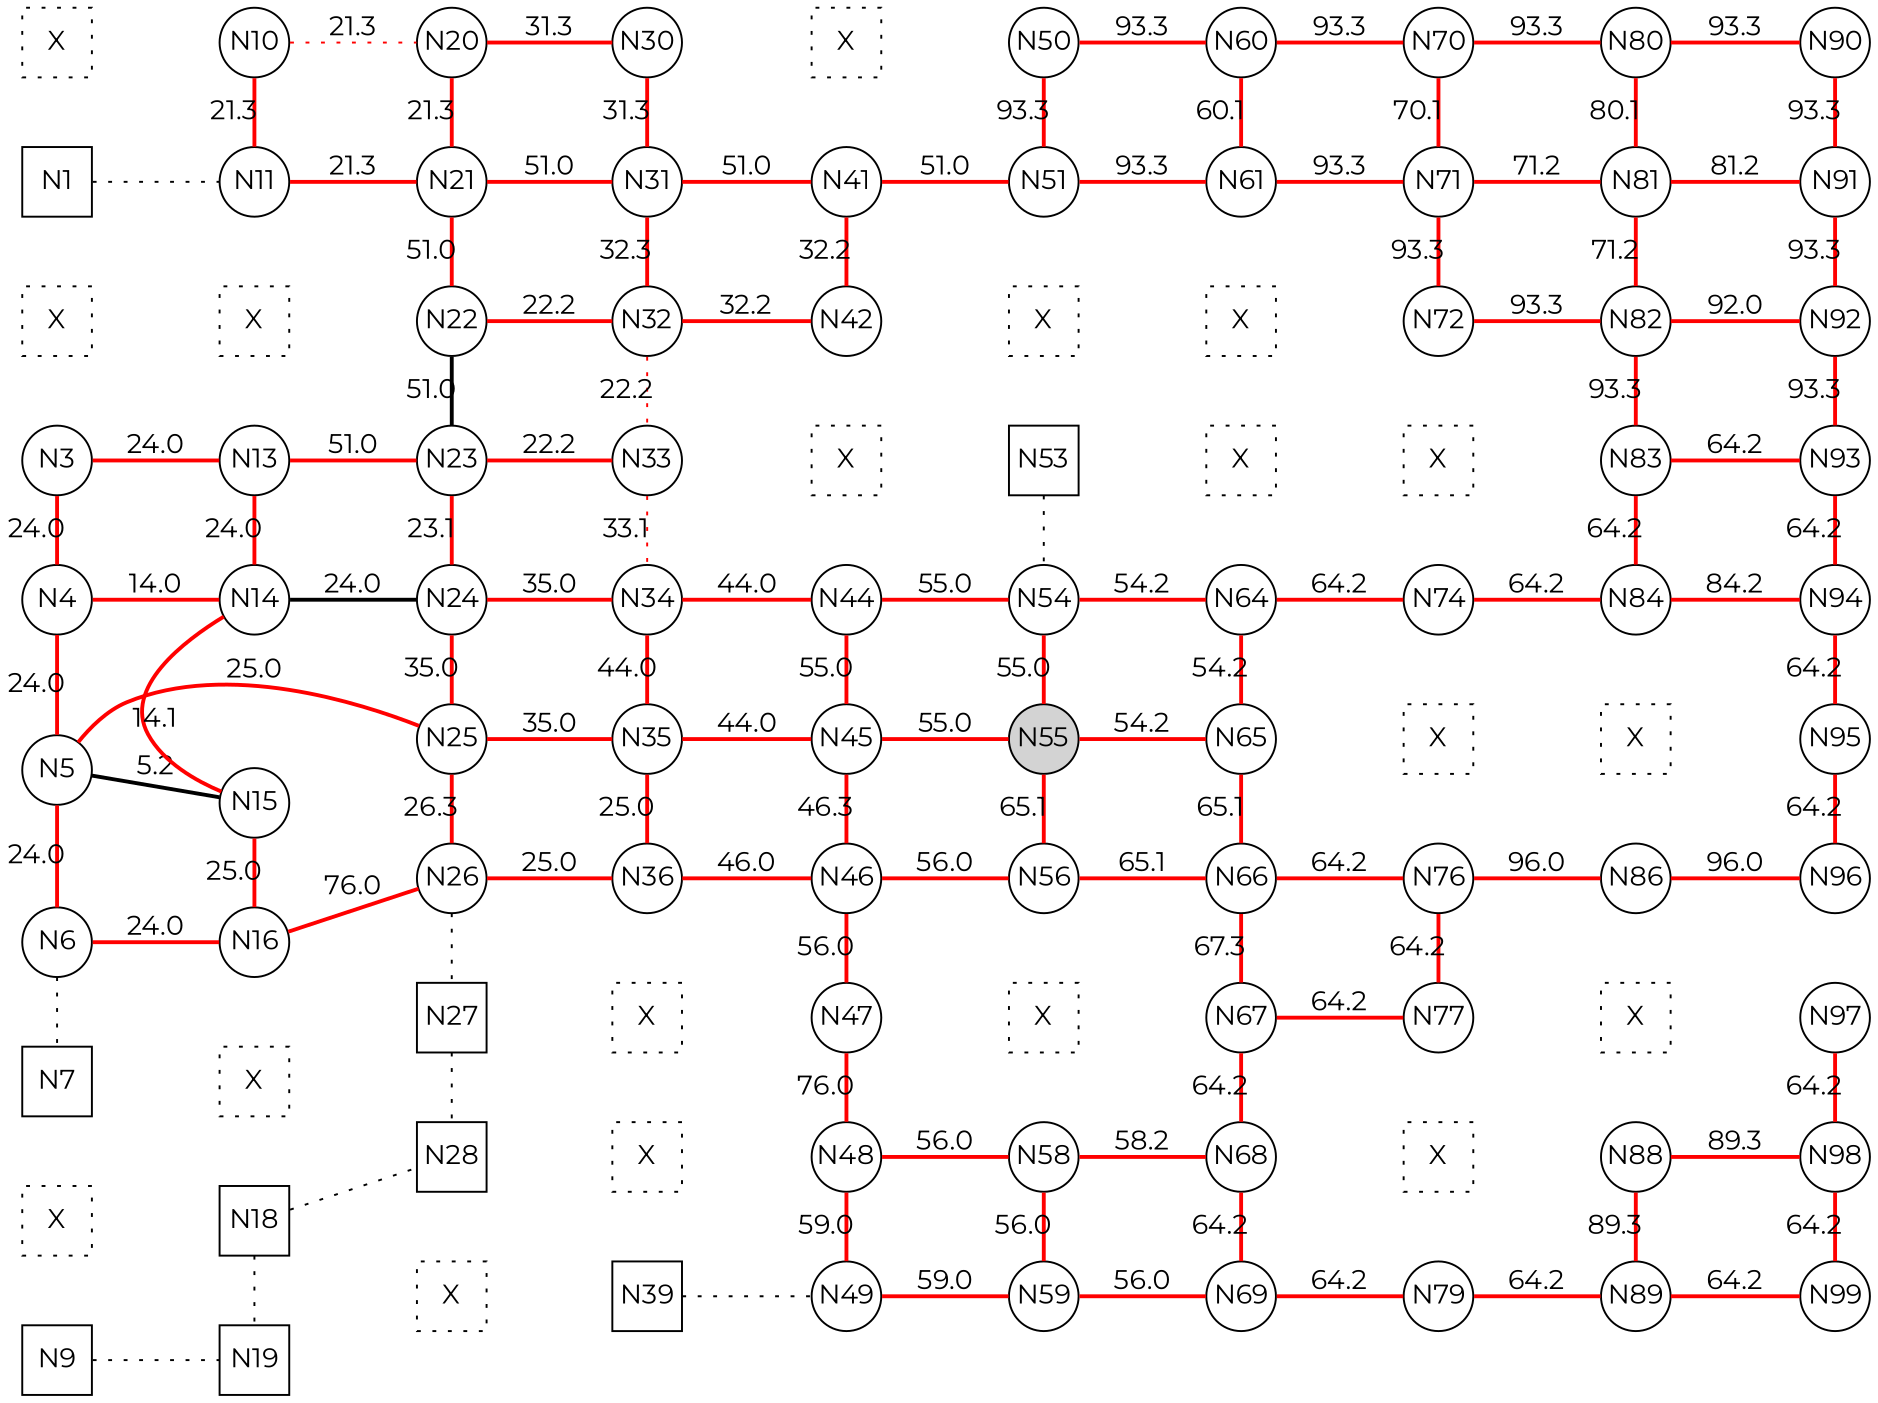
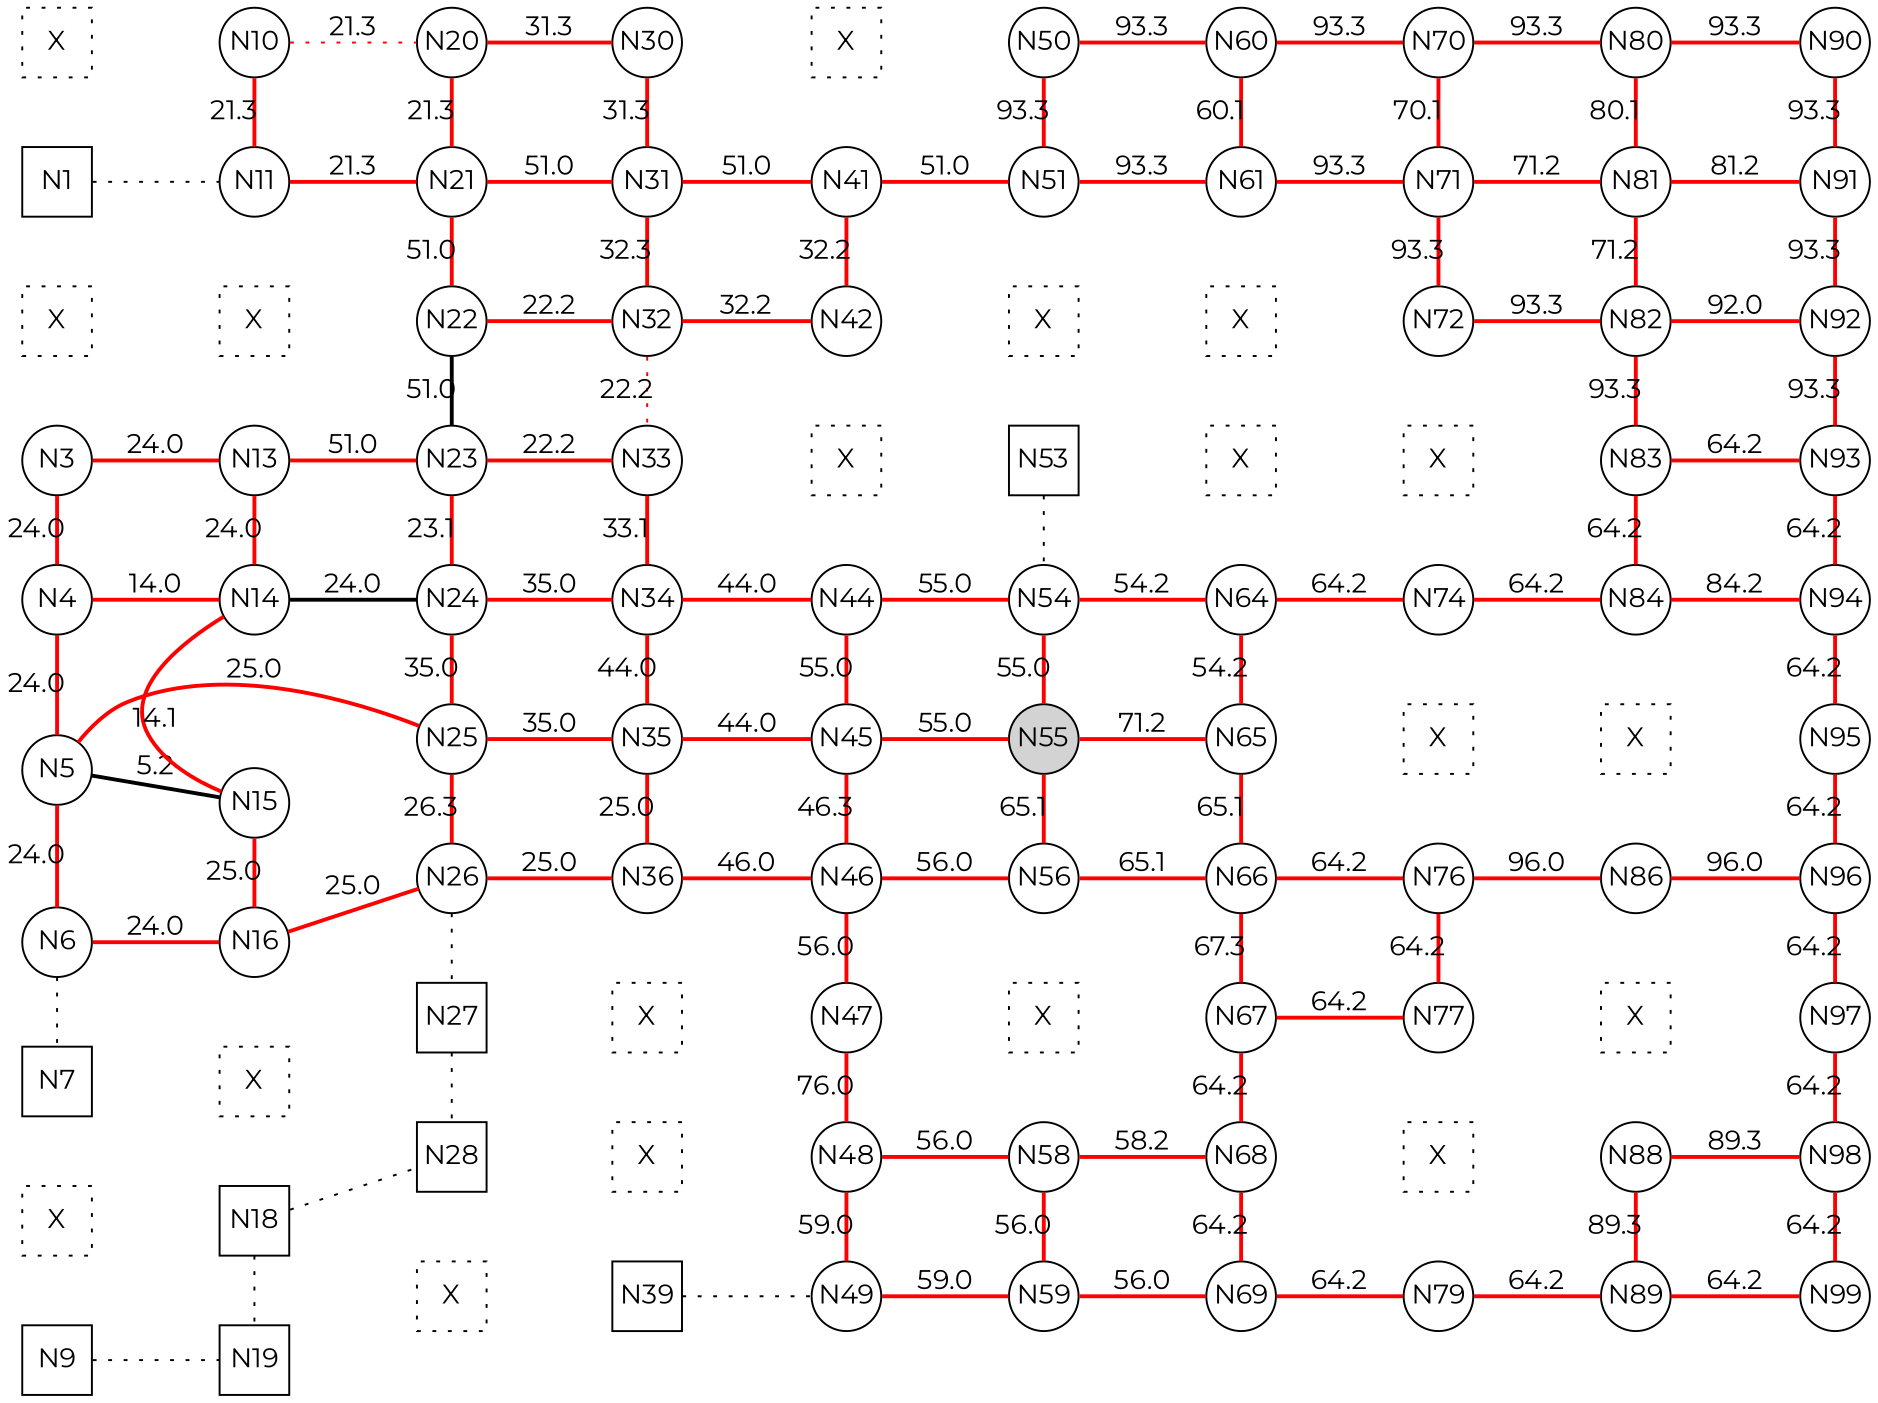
(647, 530) -> (647, 530)
(1142, 725) -> (1142, 725)
(353, 887) -> (353, 887)
none -> (1835, 948)
